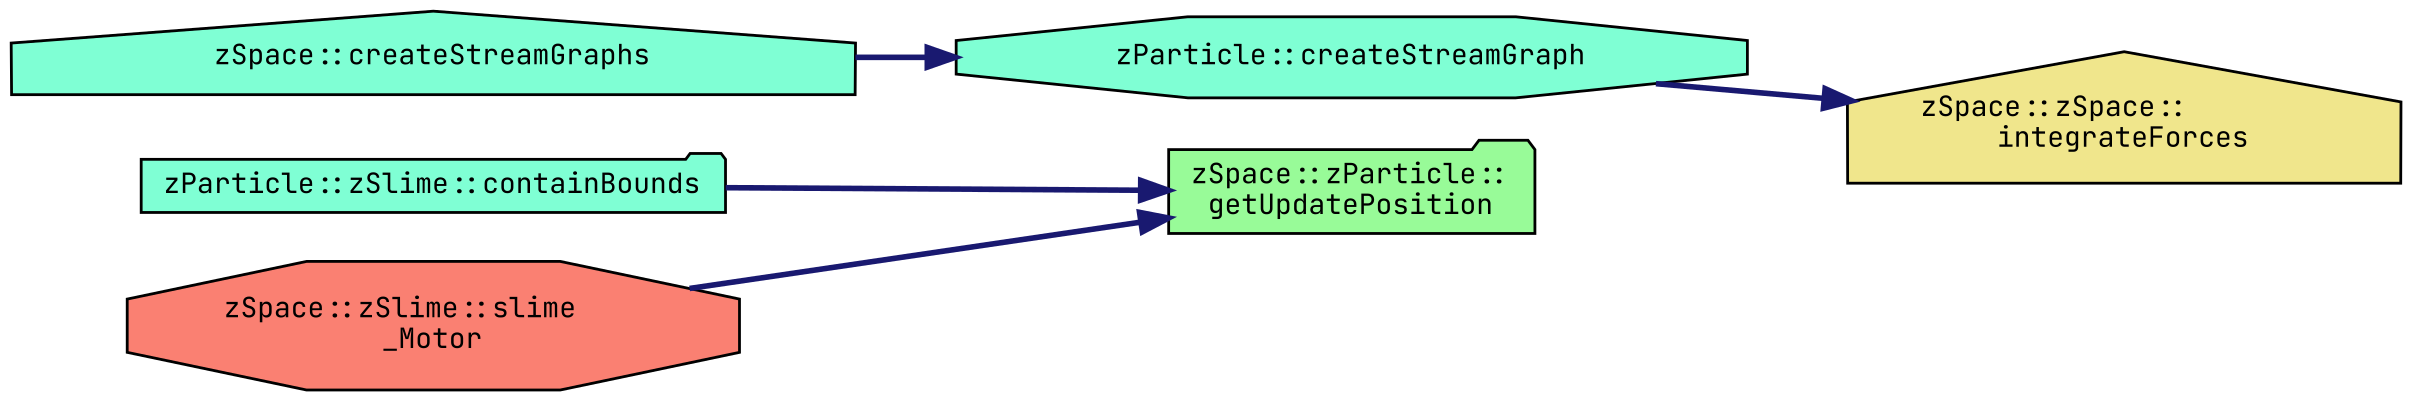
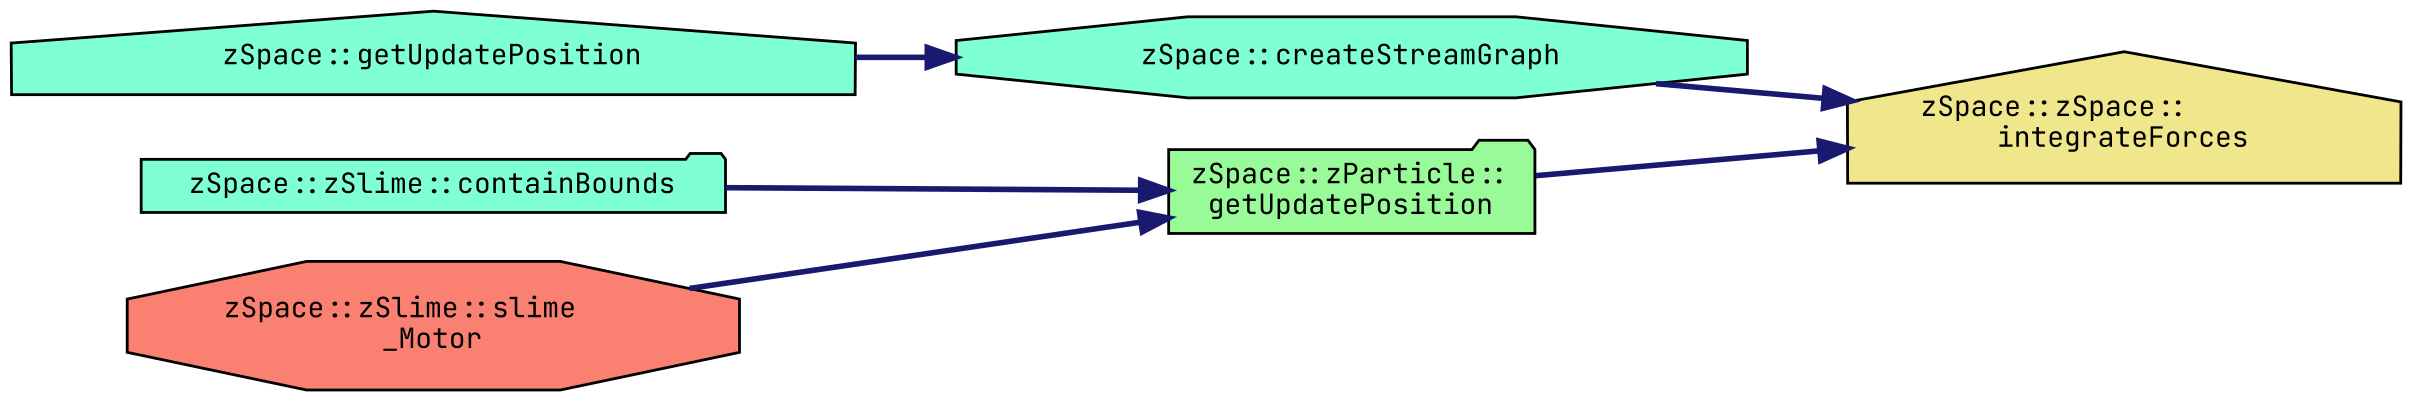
(433, 57) -> (433, 57)
(1352, 57) -> (1352, 57)
none -> (1678, 163)
(433, 186) -> (433, 186)
